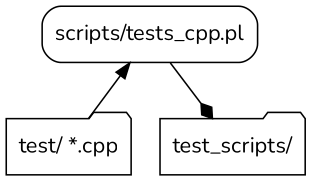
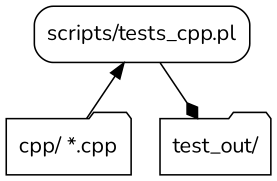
(69, 147) -> (69, 147)
(233, 147) -> (215, 147)
